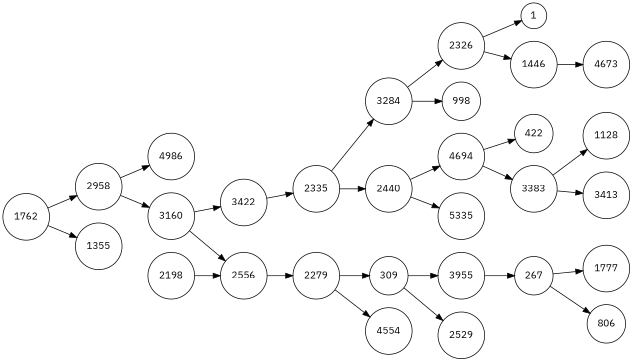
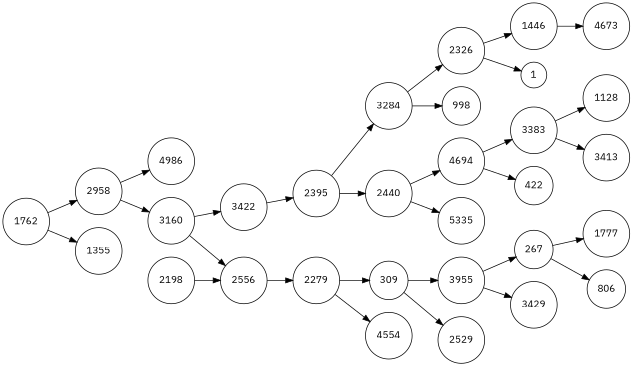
(316, 189) -> (316, 194)
none -> (534, 305)
